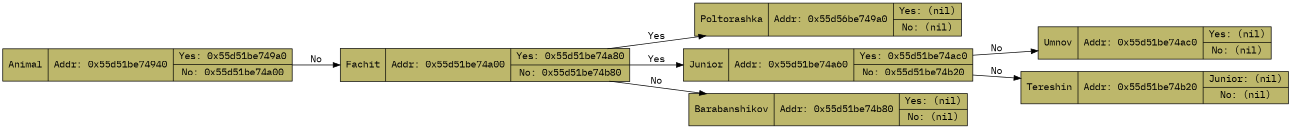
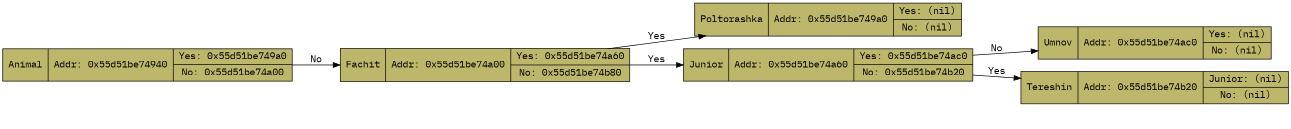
(831, 19) -> (831, 19)
(570, 56) -> (570, 56)
(997, 72) -> (997, 72)
(828, 110) -> none
